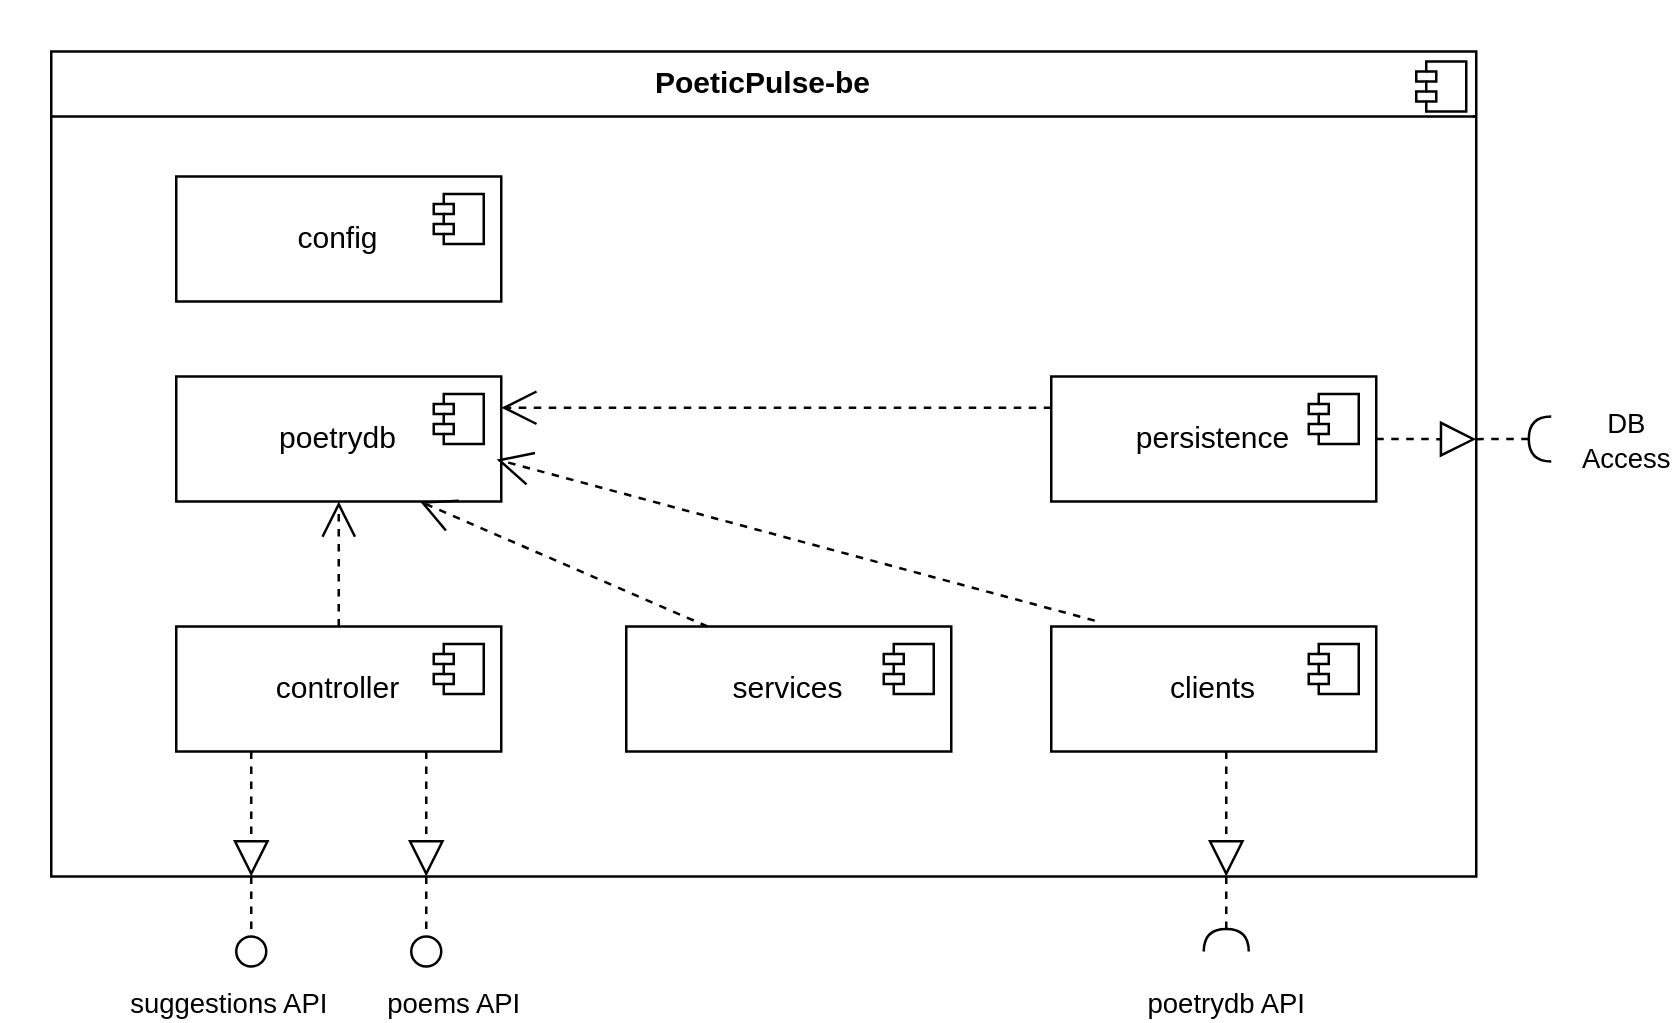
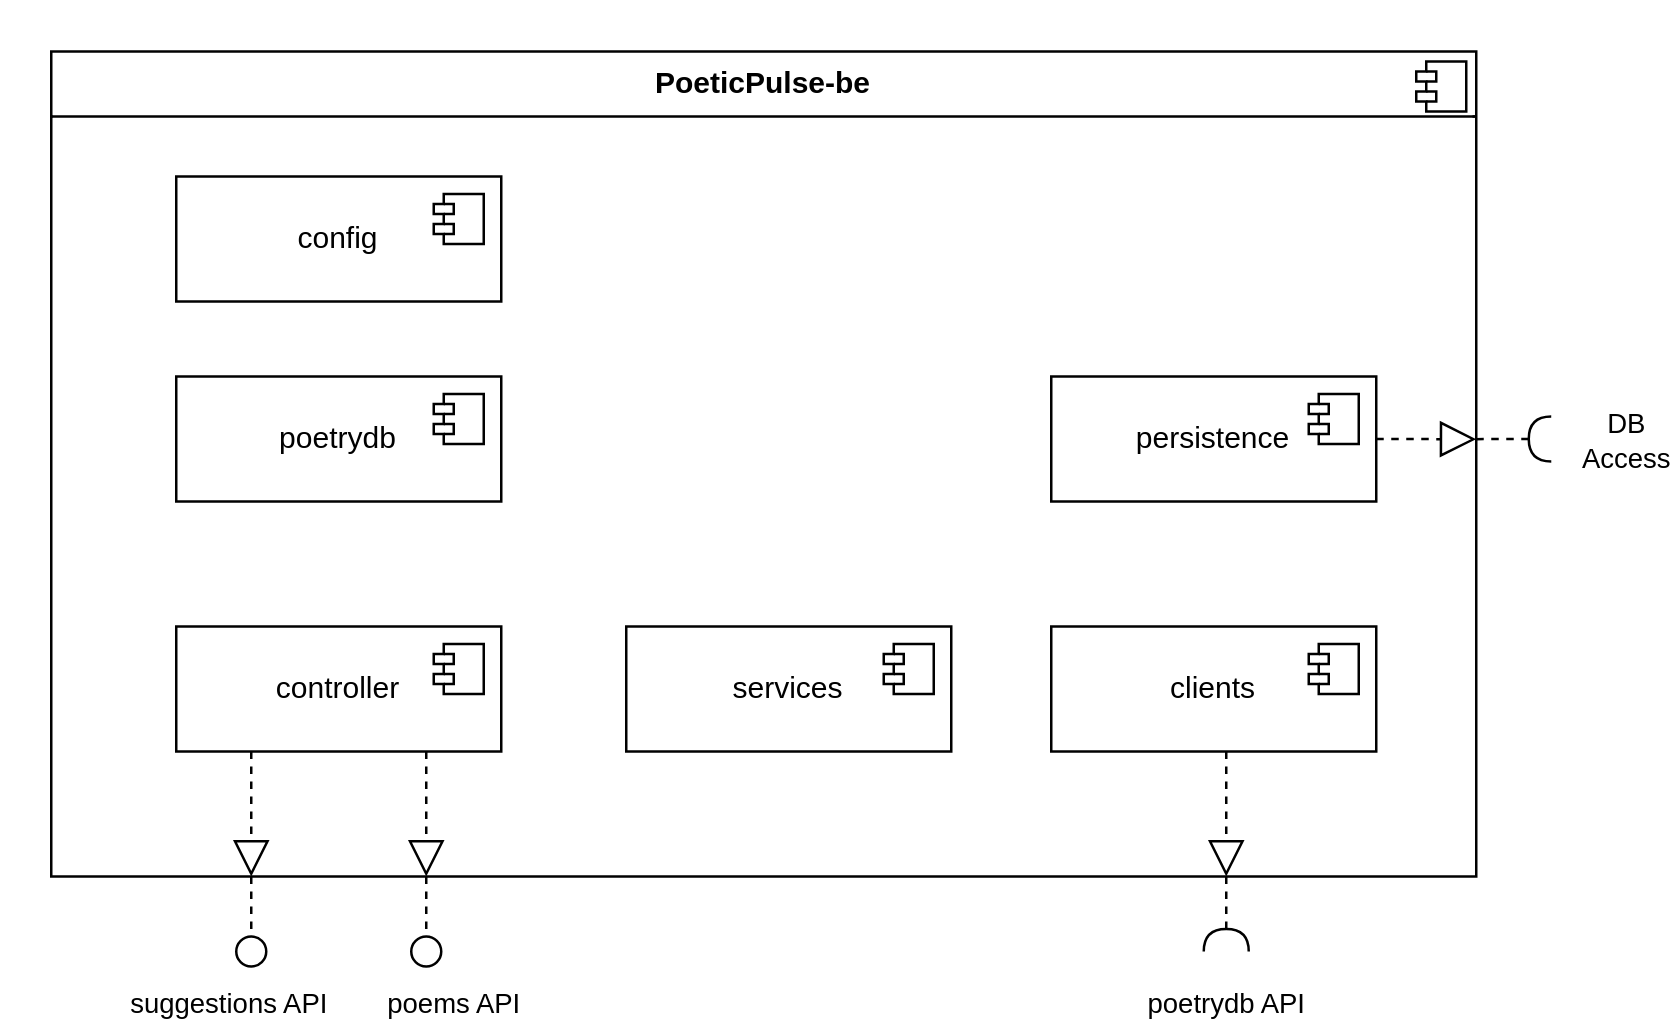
(779, 408) -> none
(799, 541) -> none
(566, 565) -> none
(339, 567) -> none
